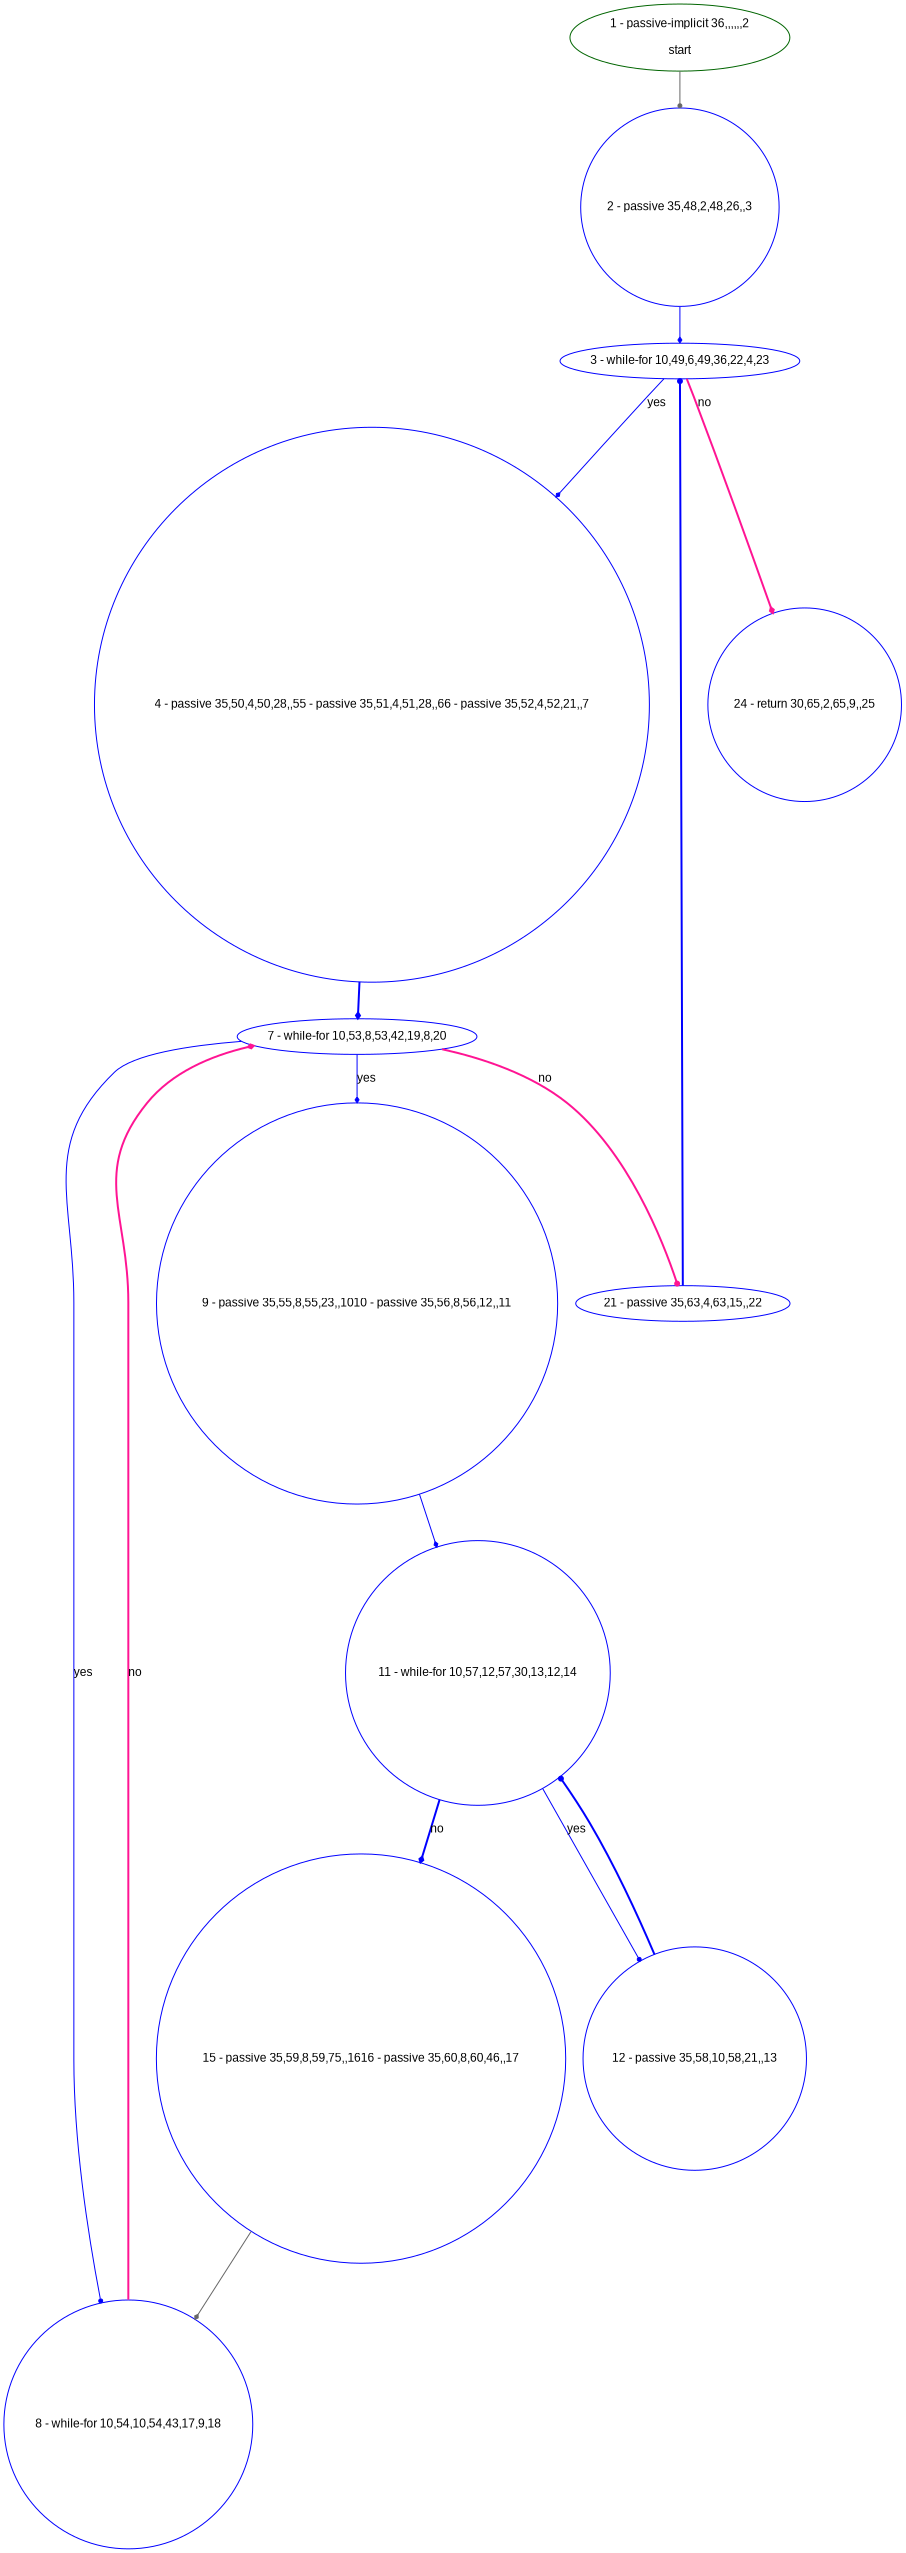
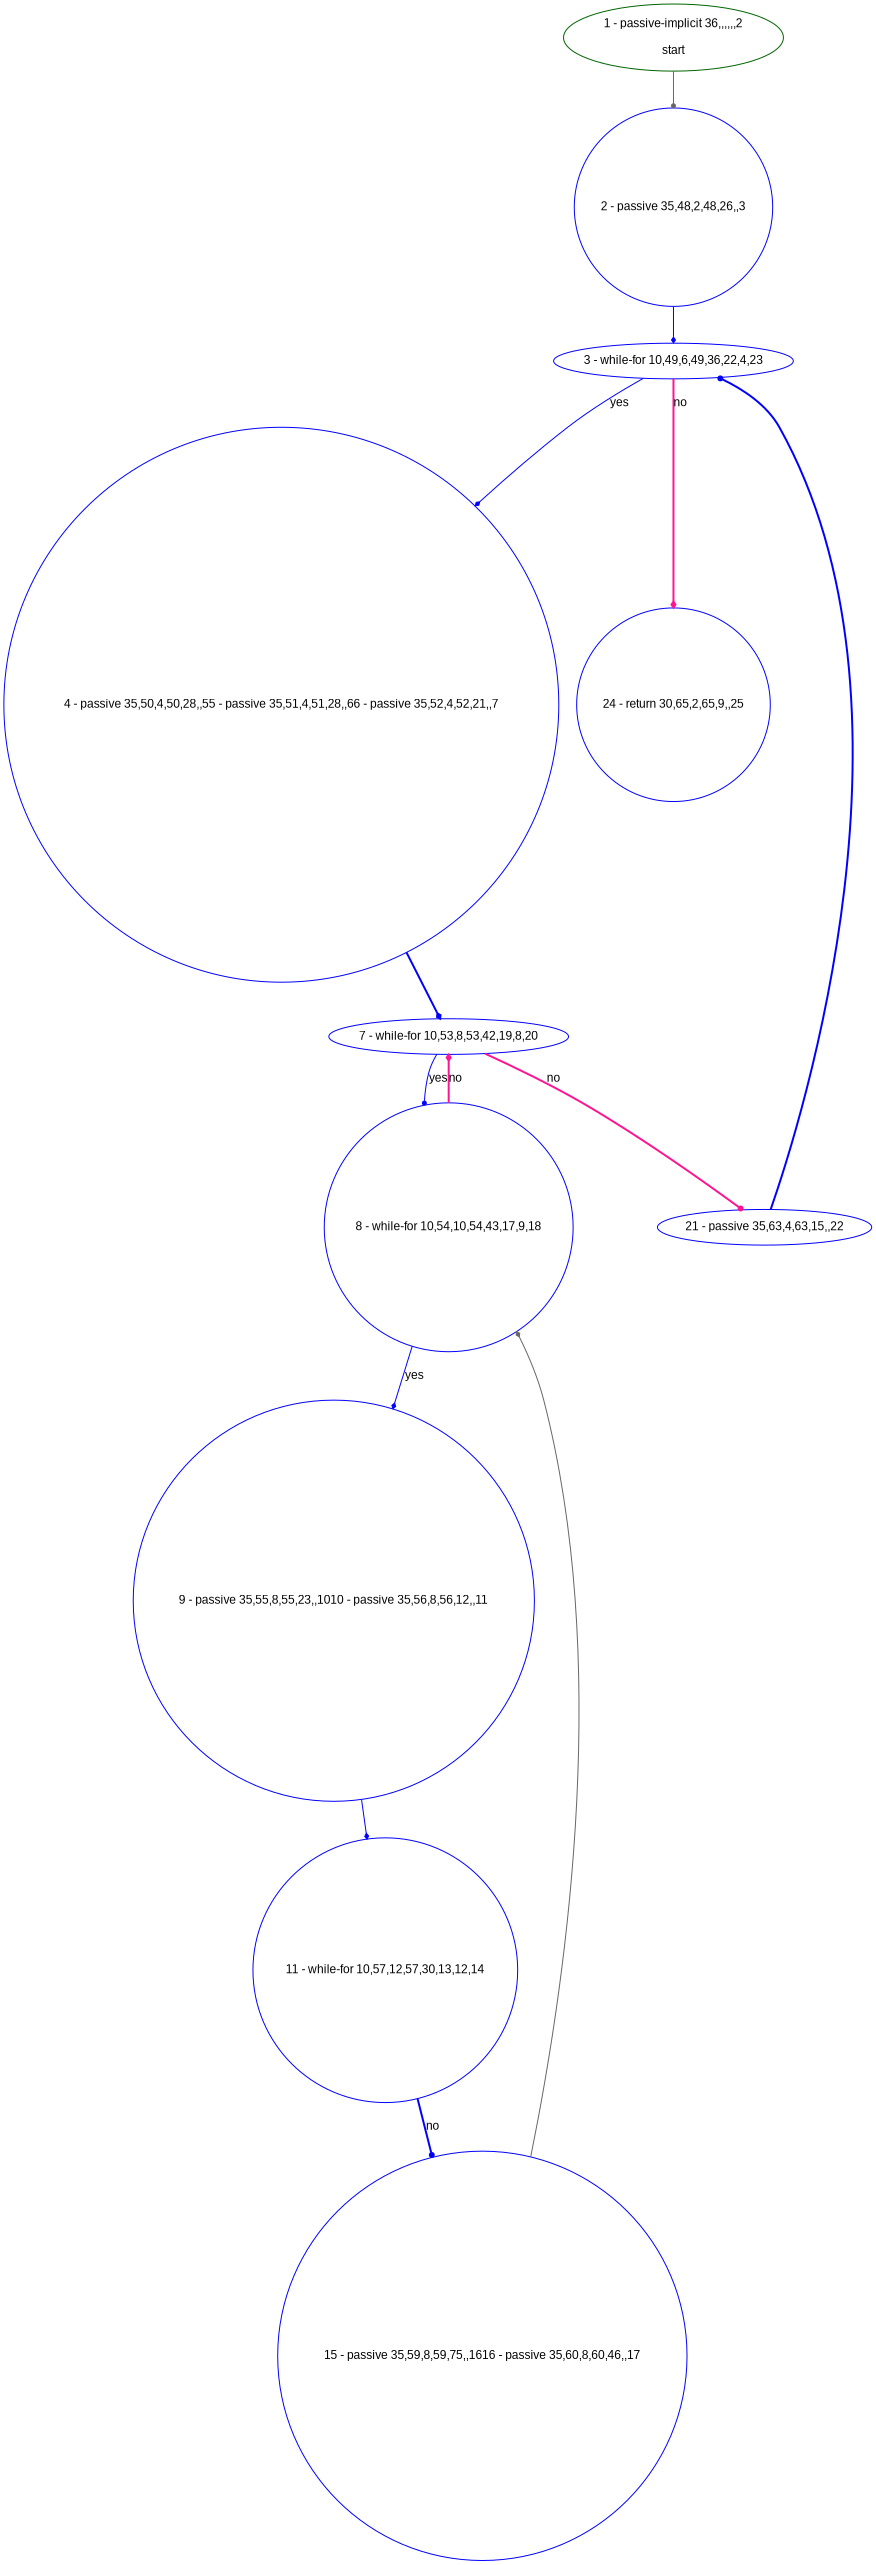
(357, 1076) -> (403, 1375)
(431, 1828) -> (424, 2126)
(695, 2059) -> none
